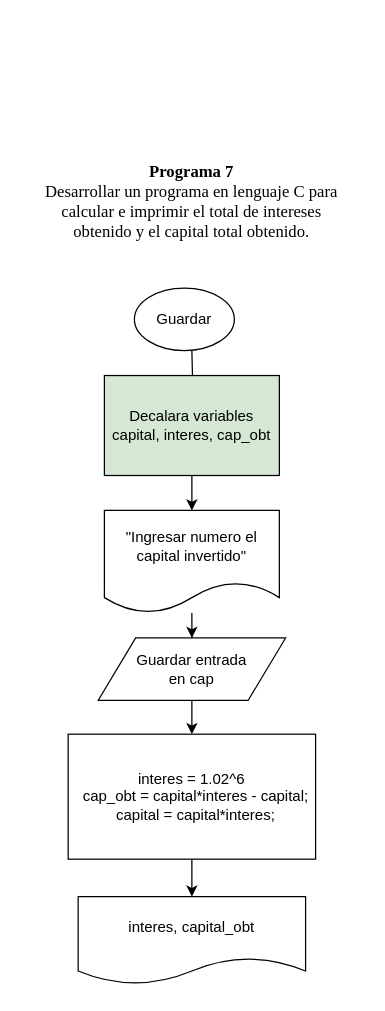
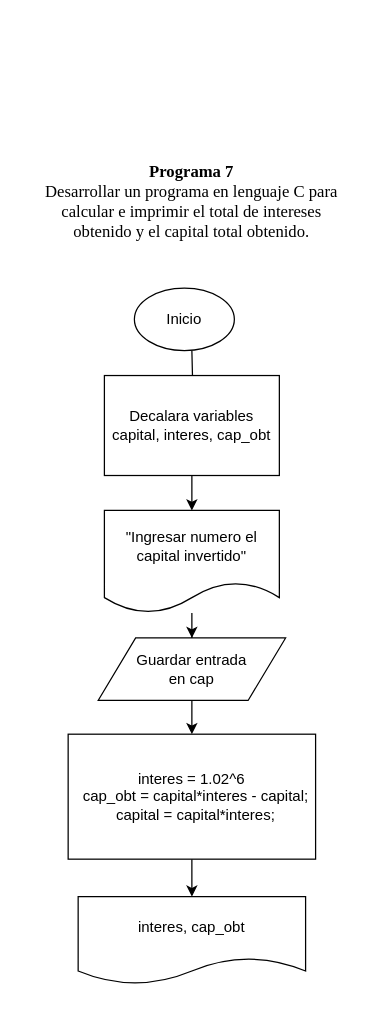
(184, 319) -> (184, 319)
(192, 426) -> (192, 426)
(192, 928) -> (192, 928)
